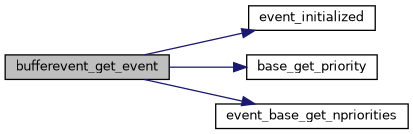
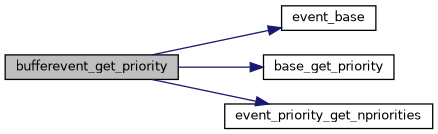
(312, 18) -> (329, 18)
(87, 67) -> (92, 67)
(312, 116) -> (329, 116)
